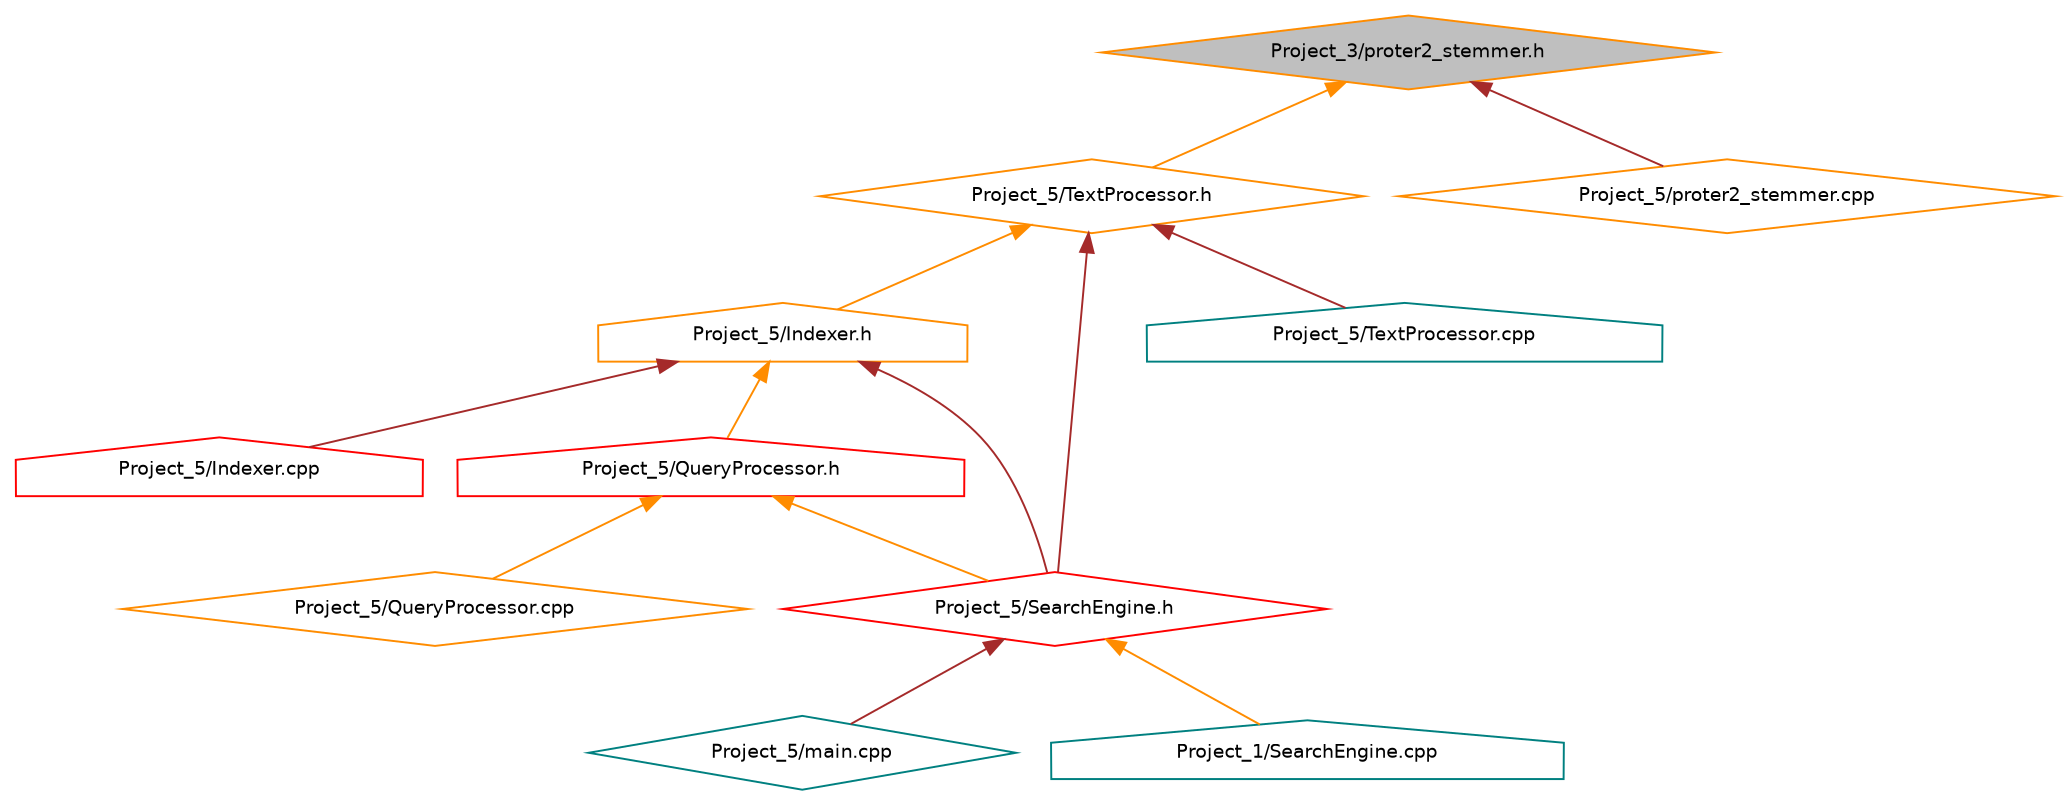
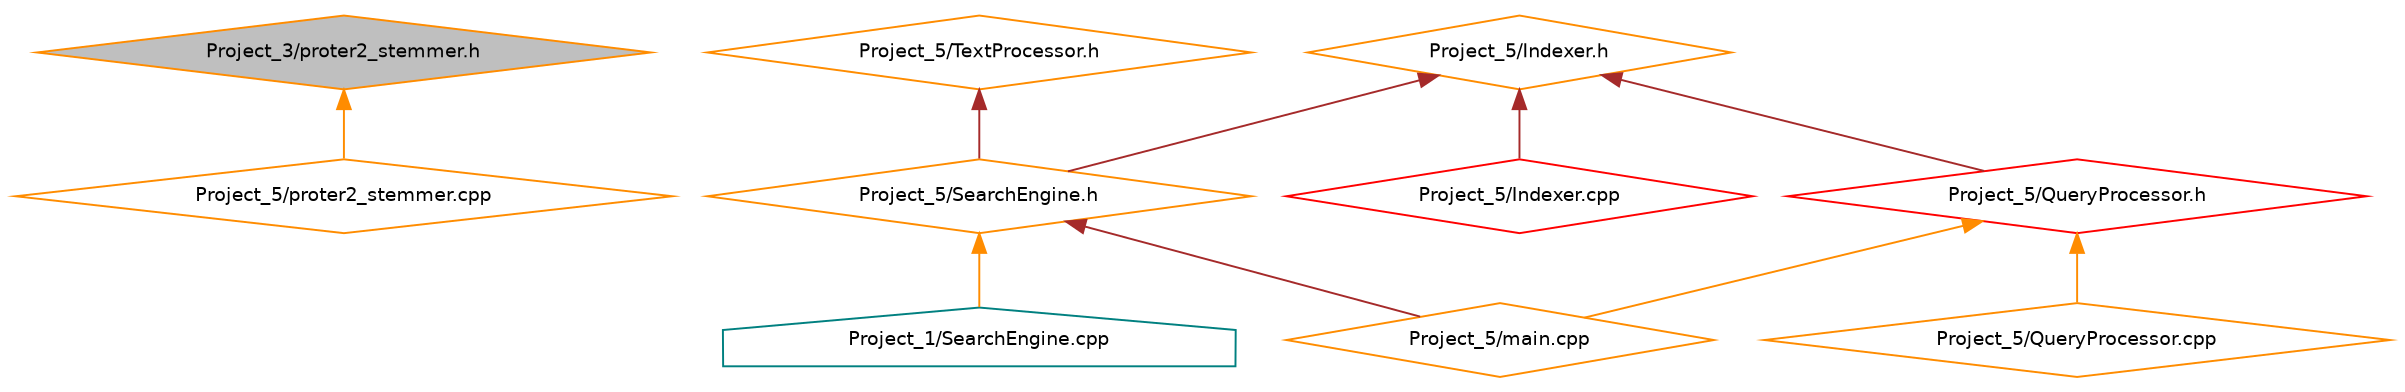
(1577, 128) -> (344, 134)
(1240, 129) -> none
(925, 271) -> none
(783, 335) -> (1519, 52)
(1405, 335) -> none
(744, 409) -> (1803, 125)
(219, 470) -> (1519, 196)
(711, 470) -> (2077, 196)
(890, 542) -> (1774, 272)
(1055, 609) -> (979, 196)
(802, 753) -> (1500, 340)
